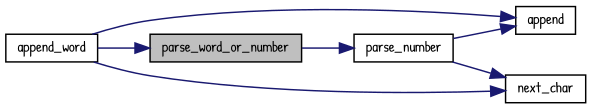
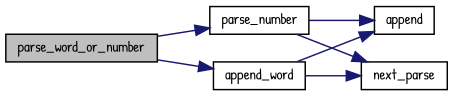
(116, 48) -> (178, 63)
(546, 89) -> (404, 76)
